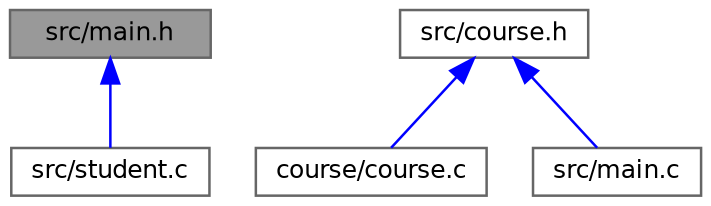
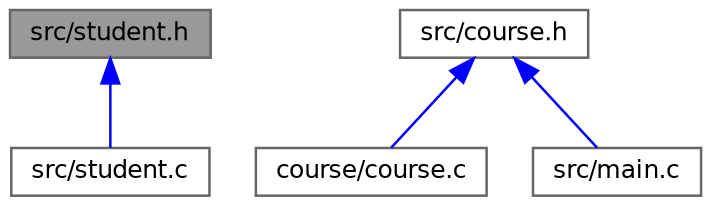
(110, 34) -> (110, 34)
